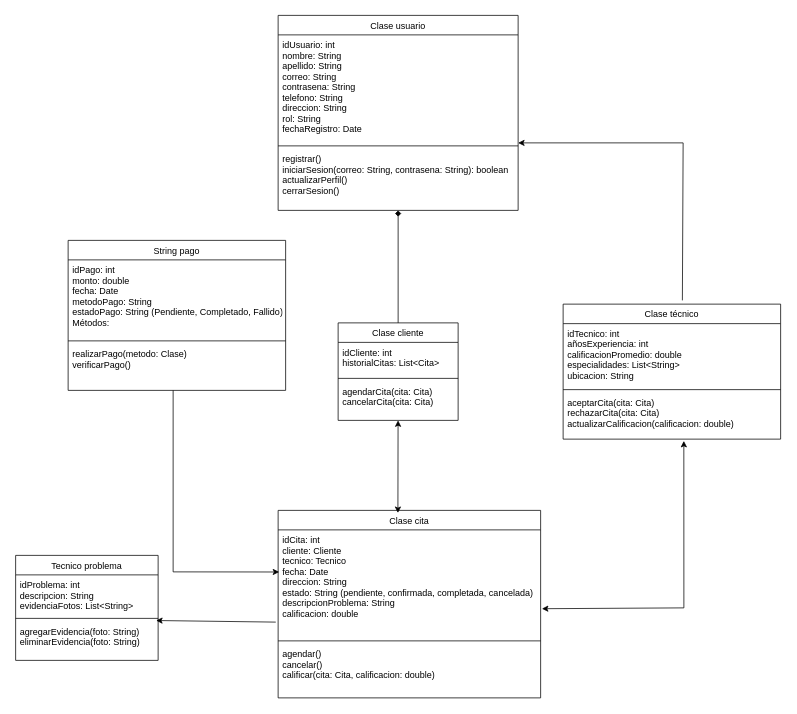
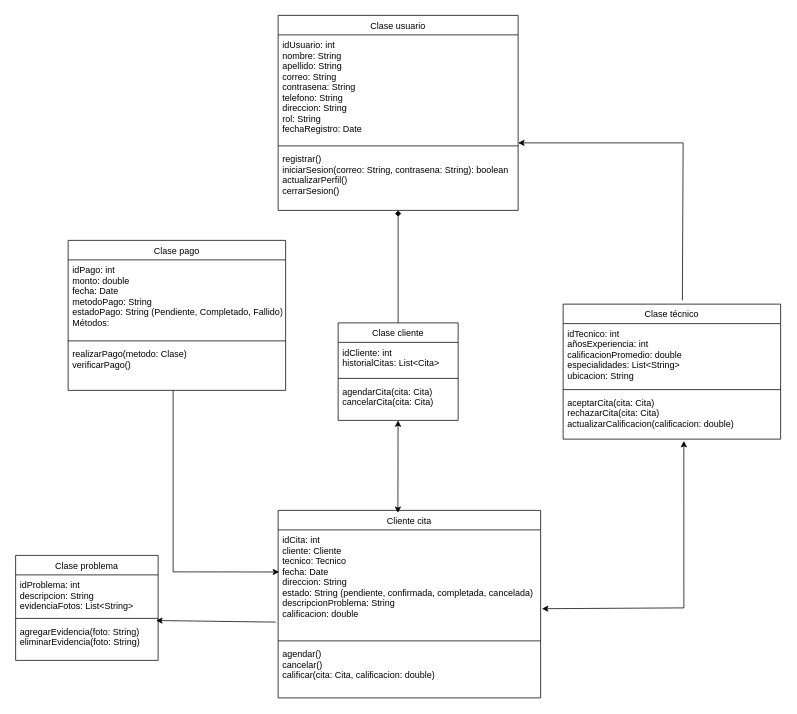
(176, 251) -> (176, 251)
(409, 521) -> (409, 521)
(86, 566) -> (86, 566)
